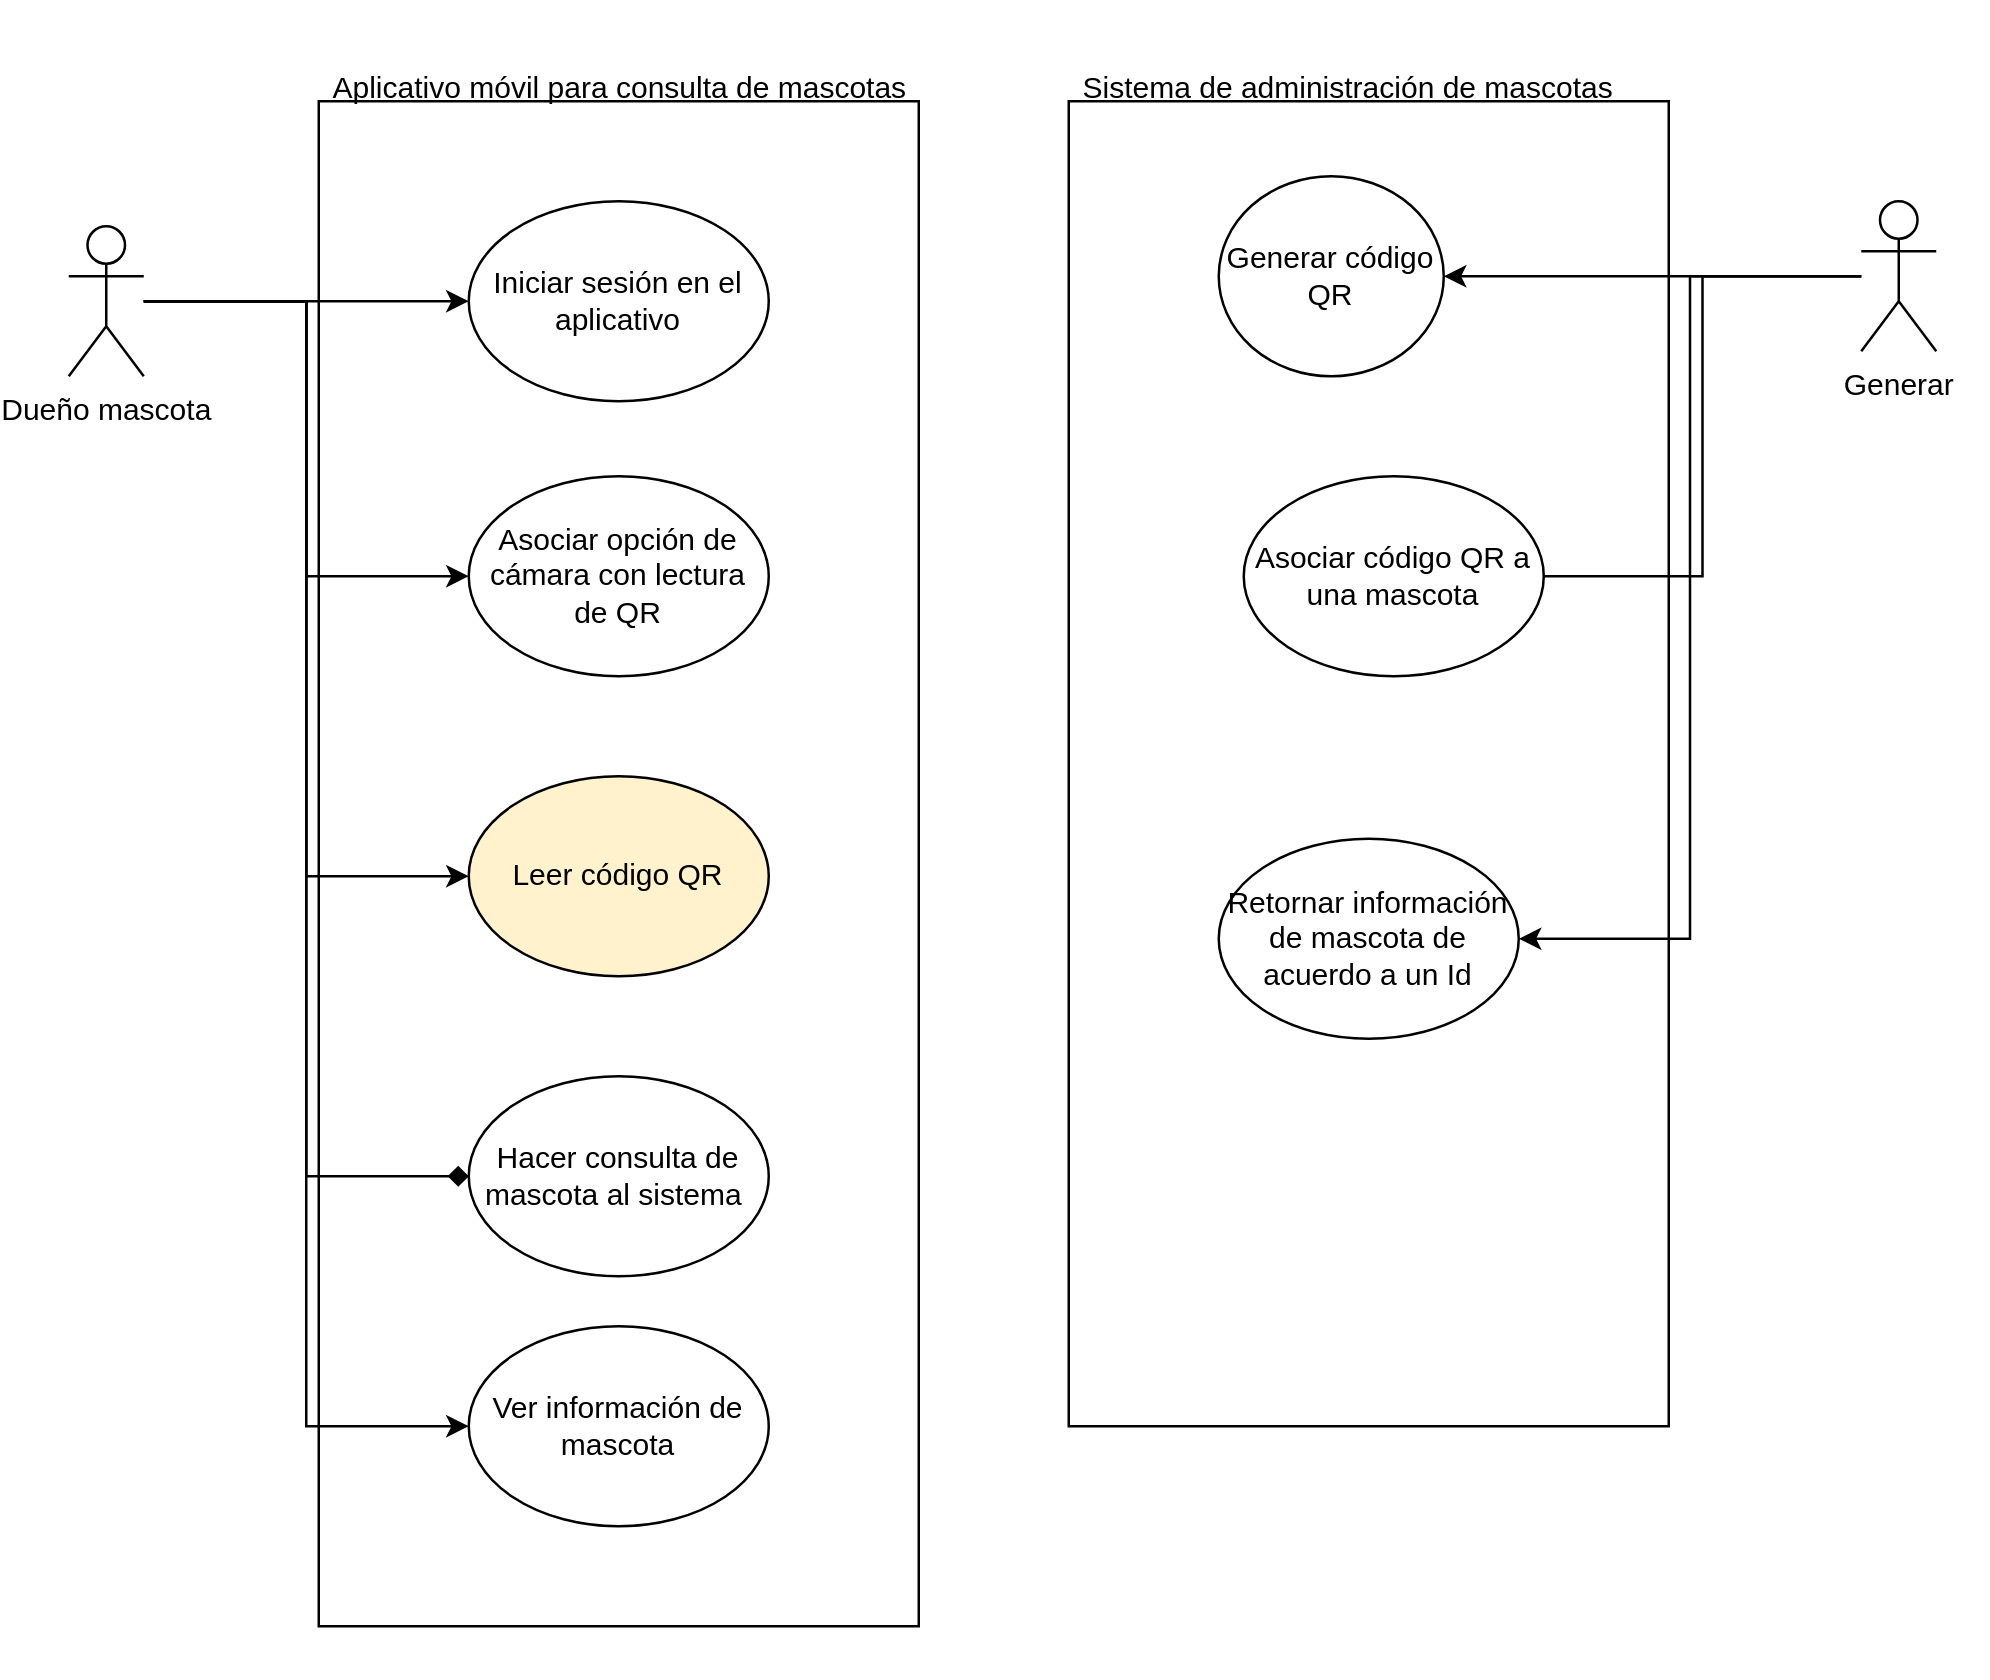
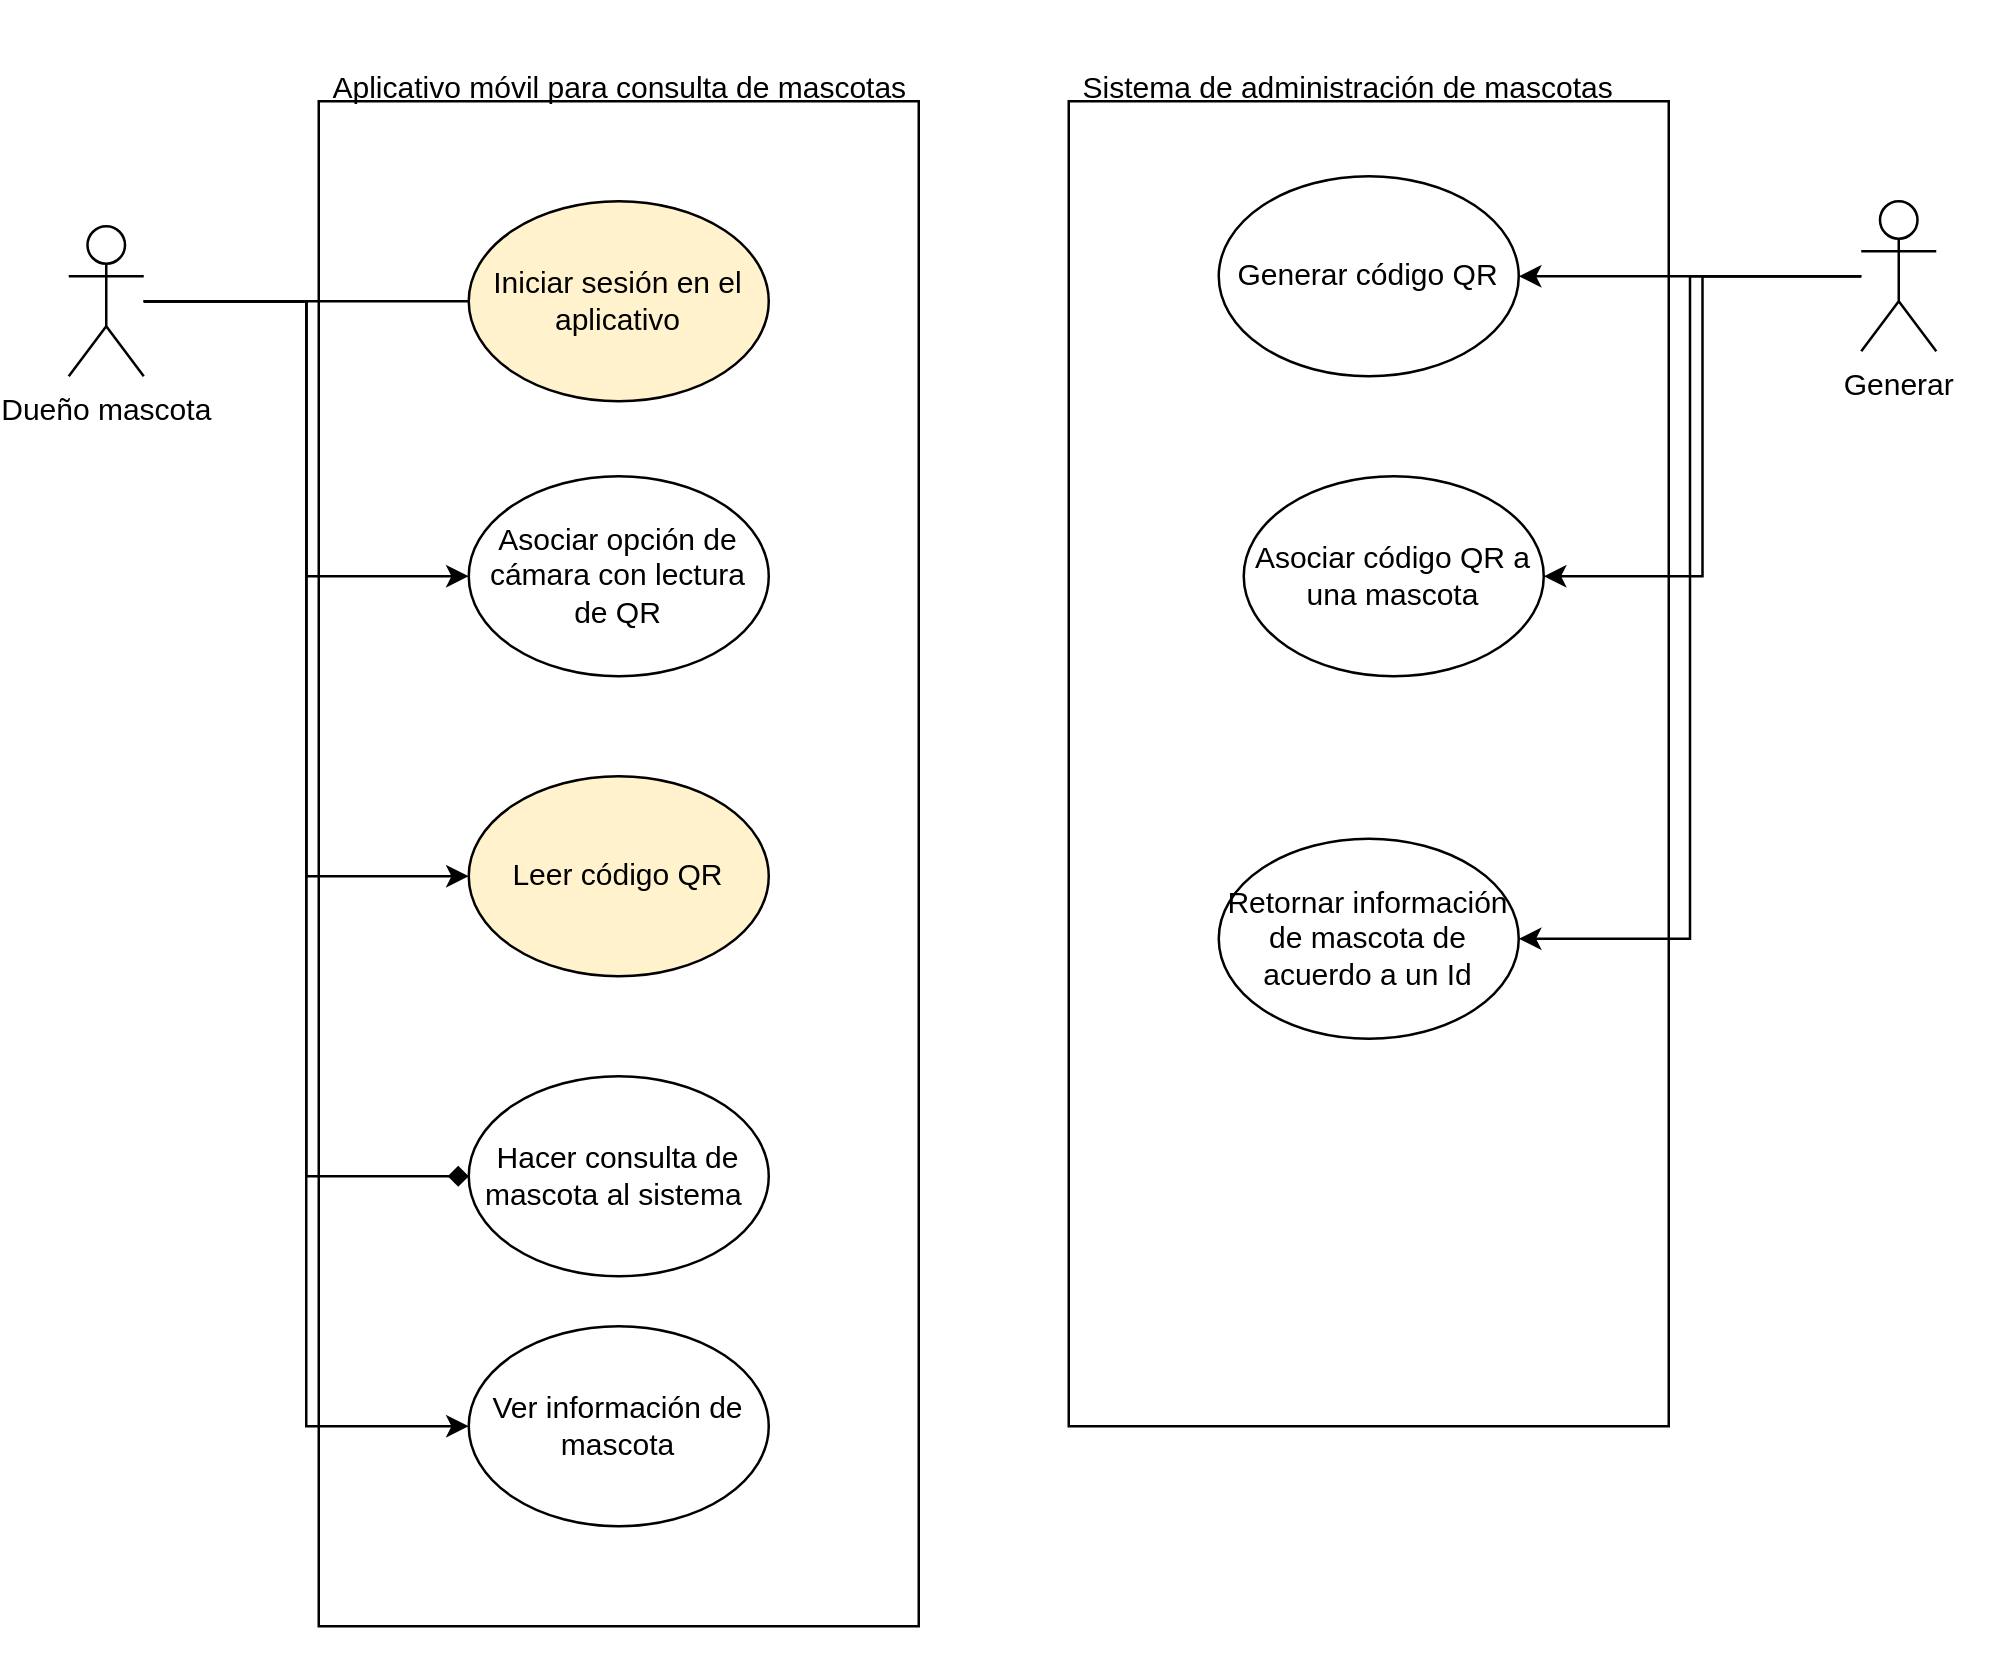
(1331, 276) -> (1369, 276)
(450, 301) -> (457, 301)
(619, 301) -> (619, 301)
(1554, 576) -> (1562, 576)
